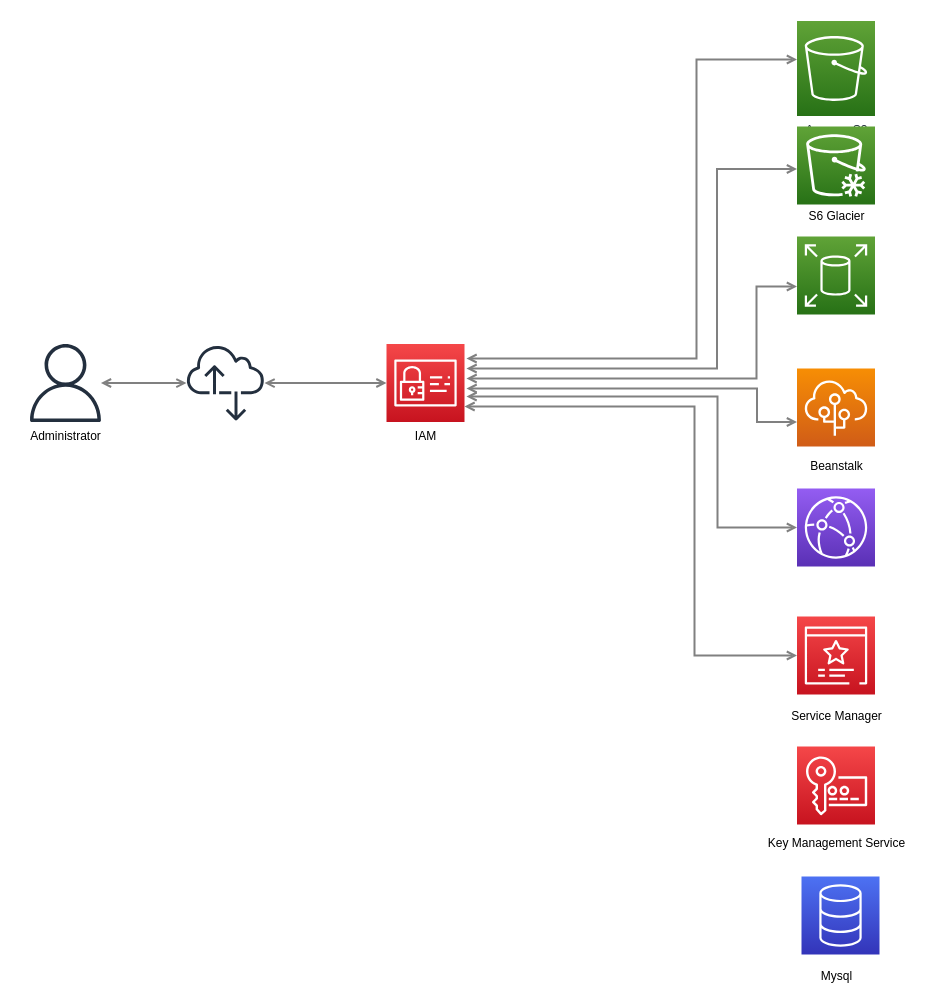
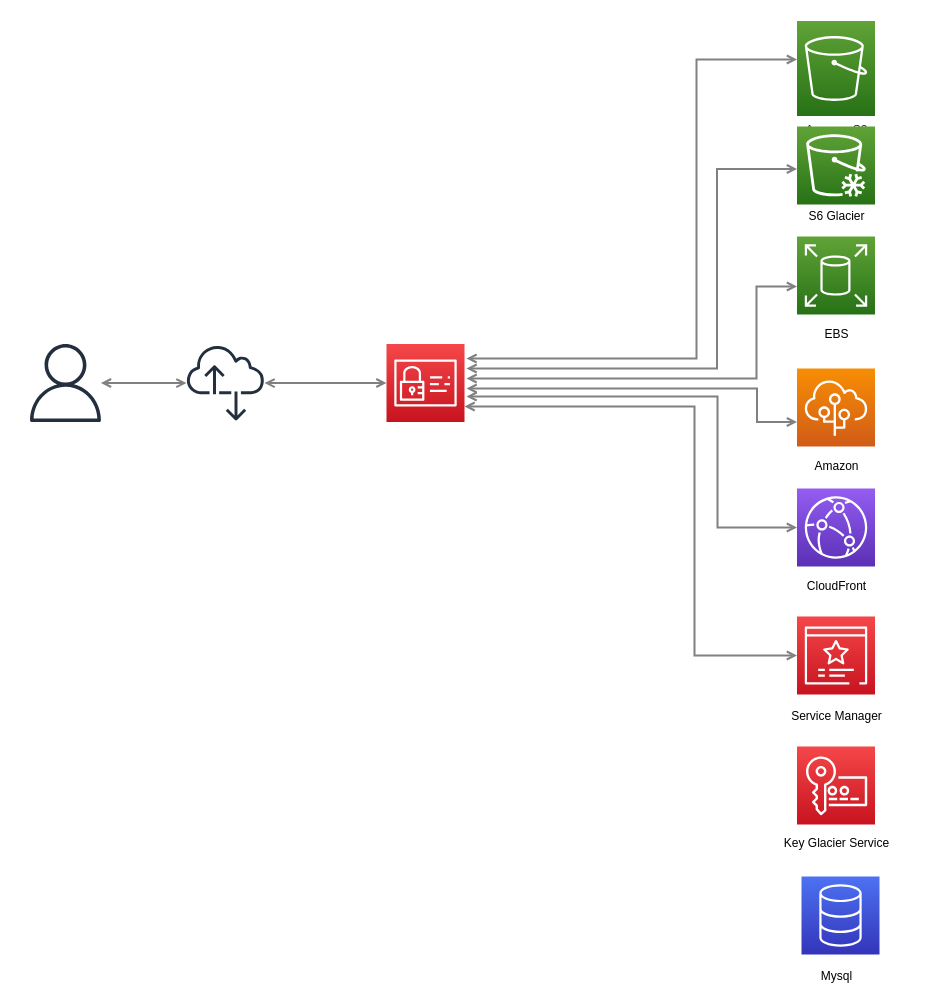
none -> (836, 334)
(66, 437) -> none
(426, 437) -> none
(837, 467) -> (837, 467)
none -> (836, 587)
(837, 844) -> (837, 844)
